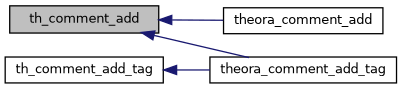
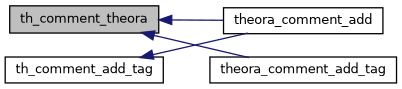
(84, 19) -> (84, 19)
(193, 70) -> (215, 41)
